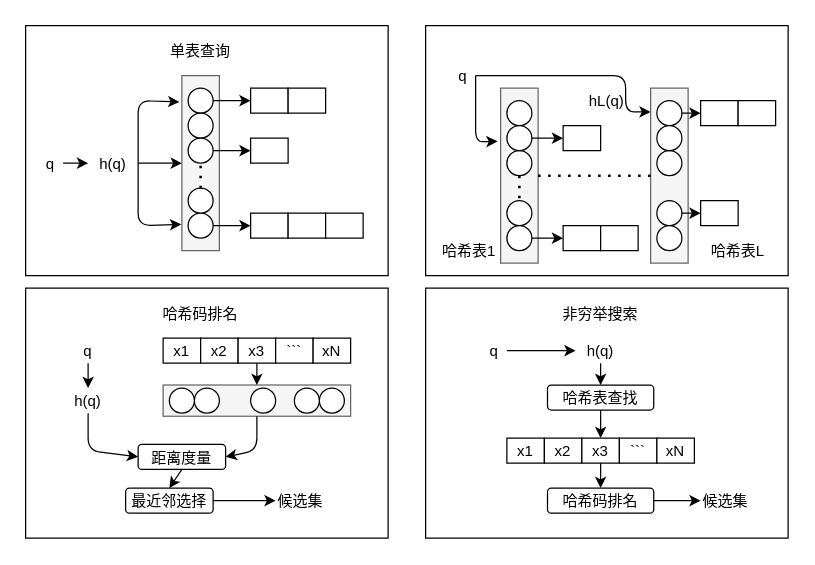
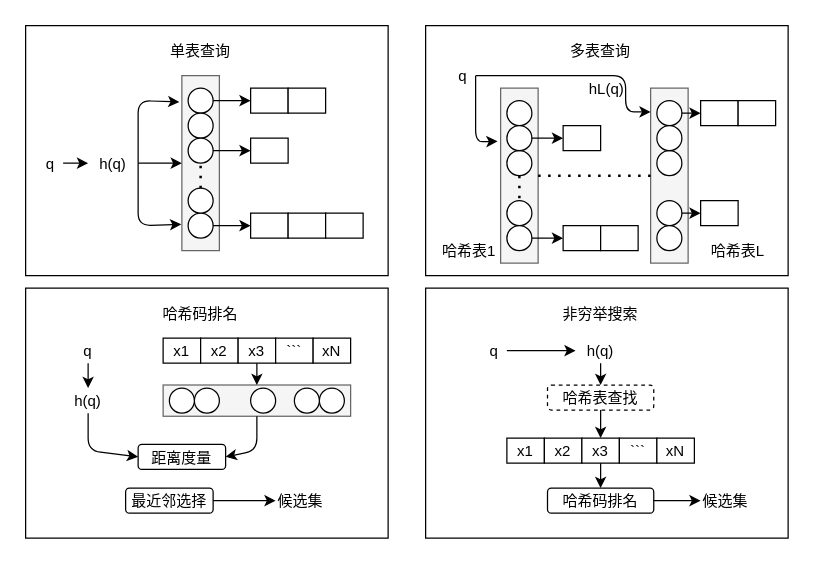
none -> (601, 51)
(607, 101) -> (607, 88)
(601, 398) -> (601, 398)
(178, 475) -> none
